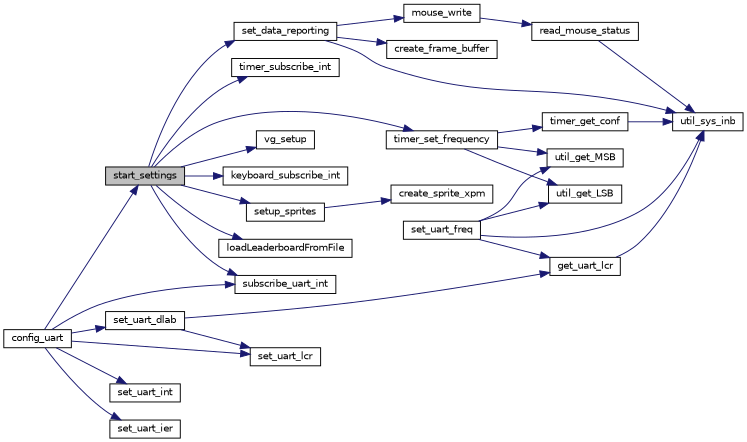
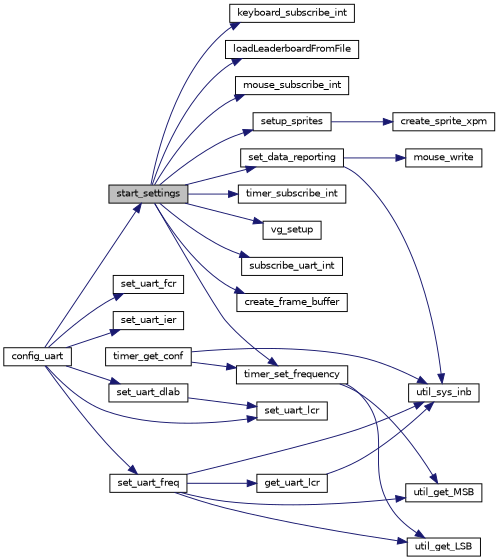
(585, 31) -> none
(357, 40) -> (191, 254)
none -> (292, 86)
(515, 131) -> (209, 364)
(135, 295) -> (85, 419)
(363, 301) -> none
(145, 393) -> (148, 284)
